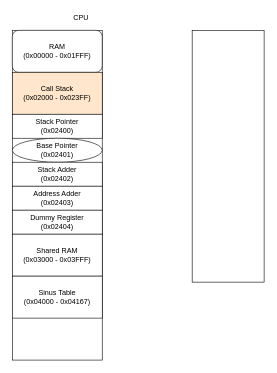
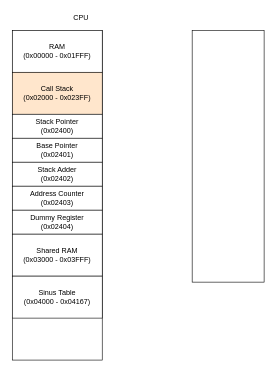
(57, 51) -> (57, 51)
(57, 150) -> (57, 150)
(57, 198) -> (57, 198)
